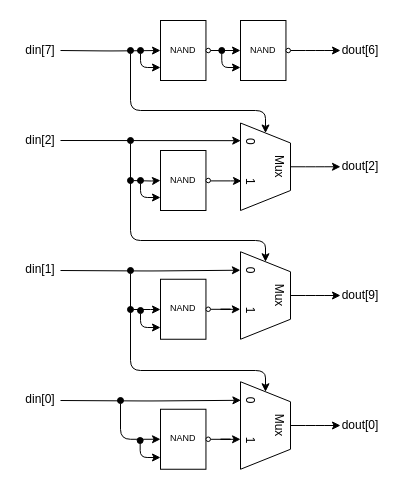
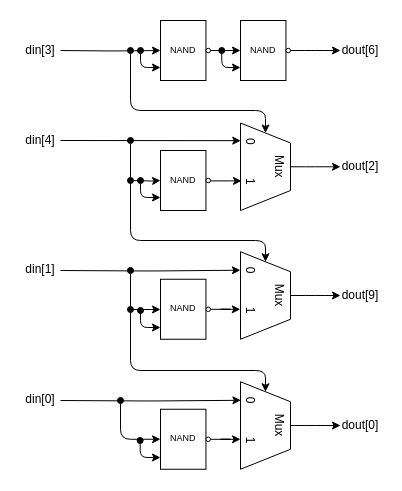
(41, 51) -> (41, 51)
(41, 141) -> (41, 141)
